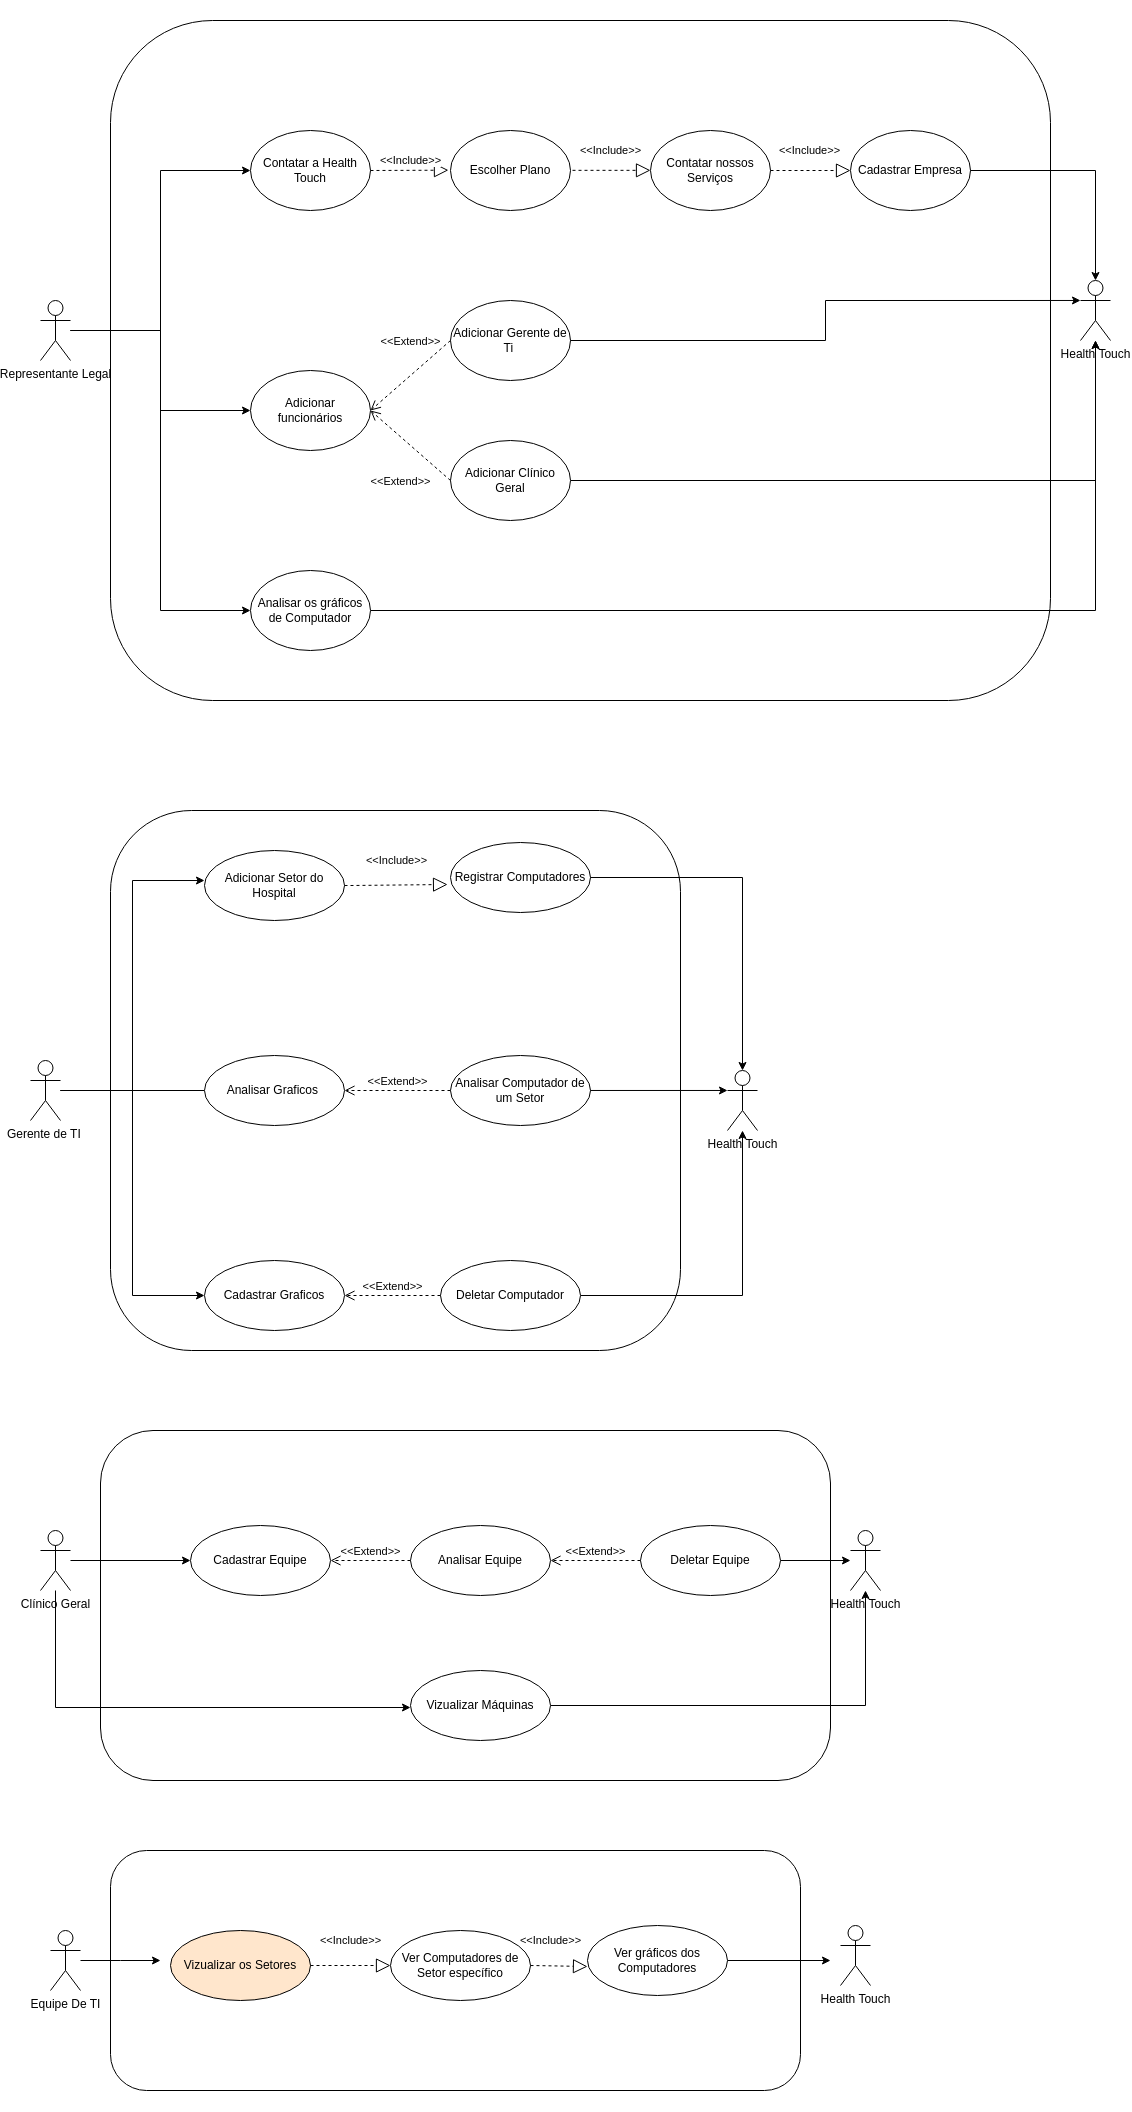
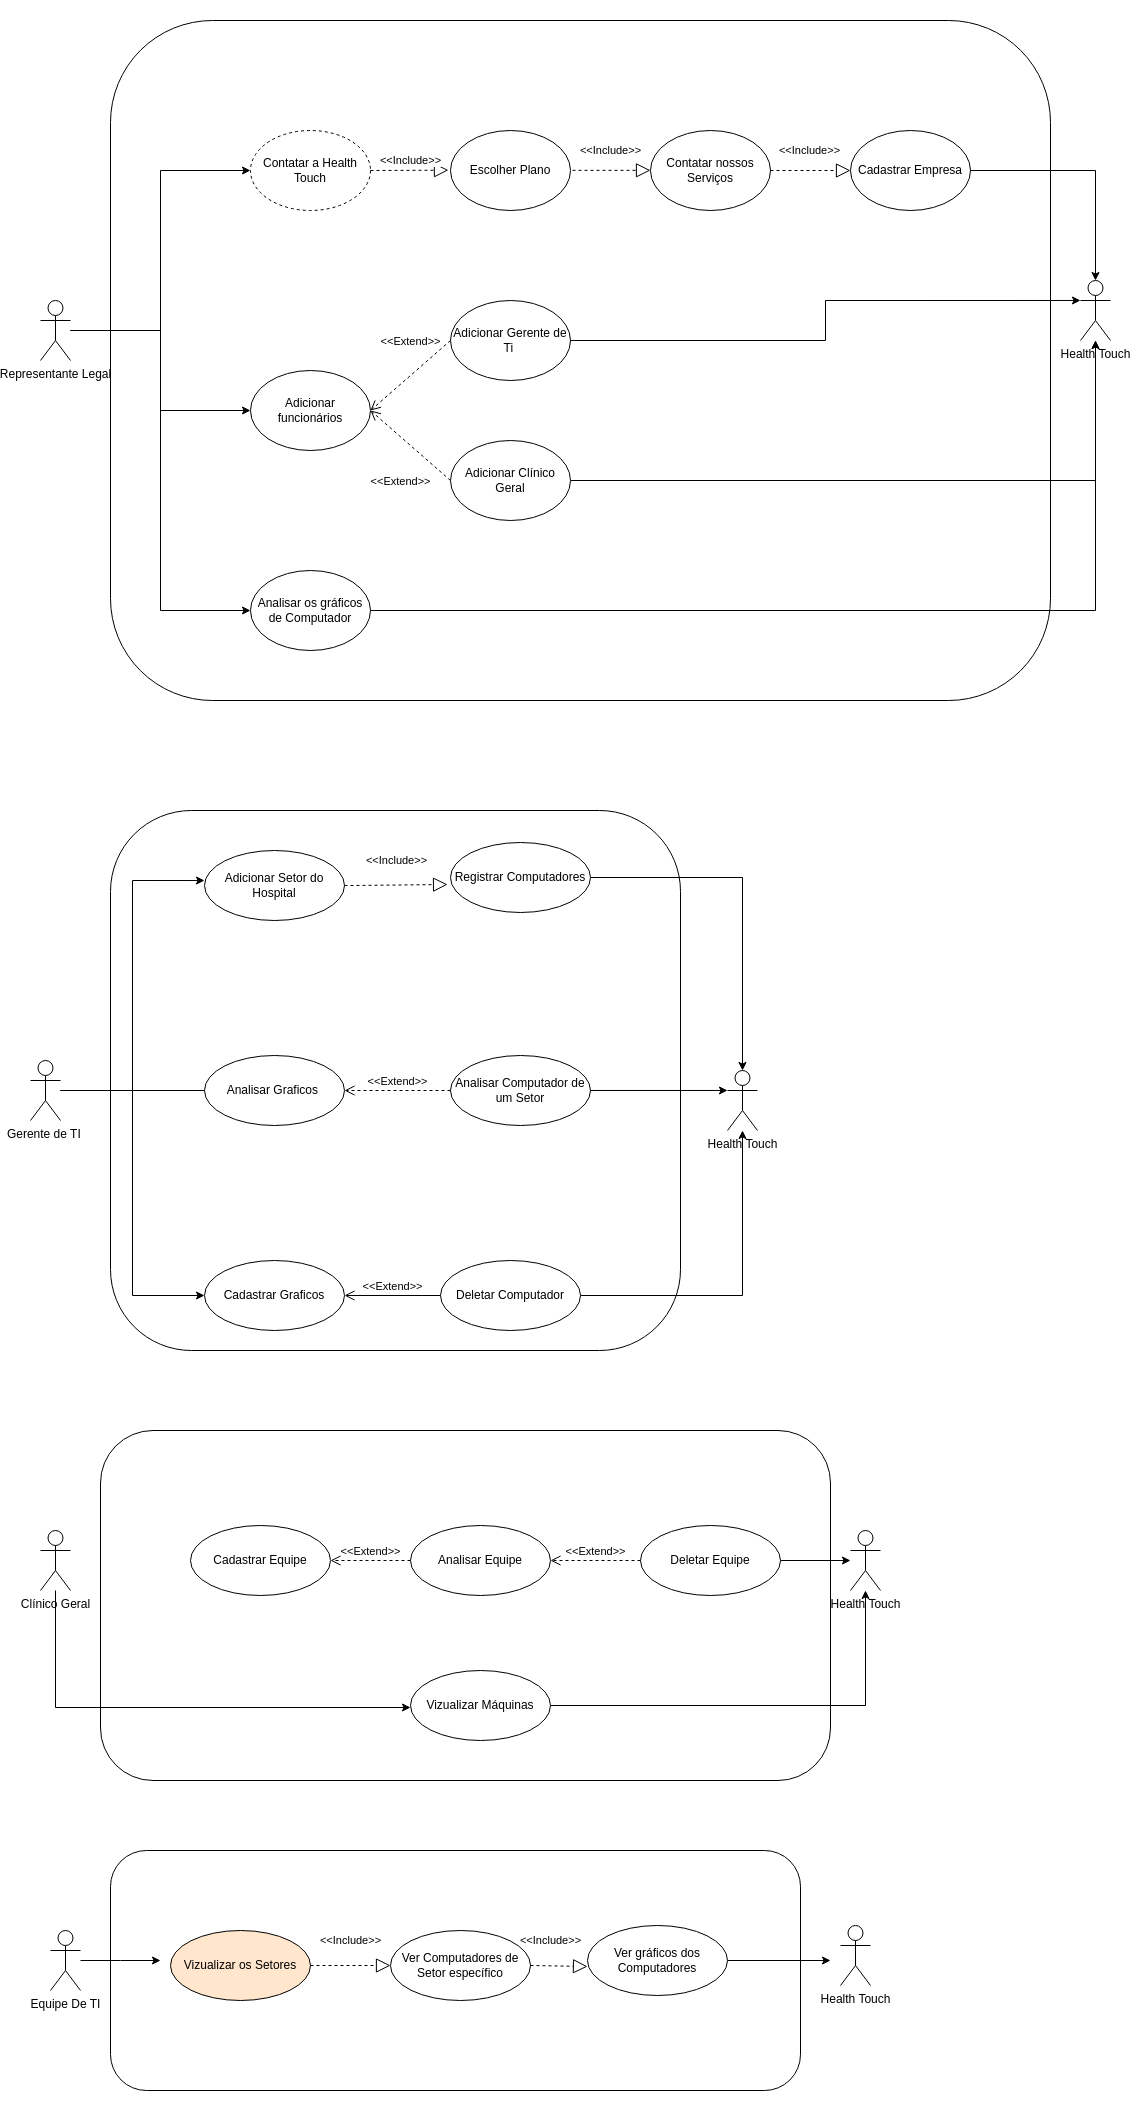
(311, 171) -> (311, 171)
(394, 1296) -> (394, 1296)
(127, 1561) -> none
